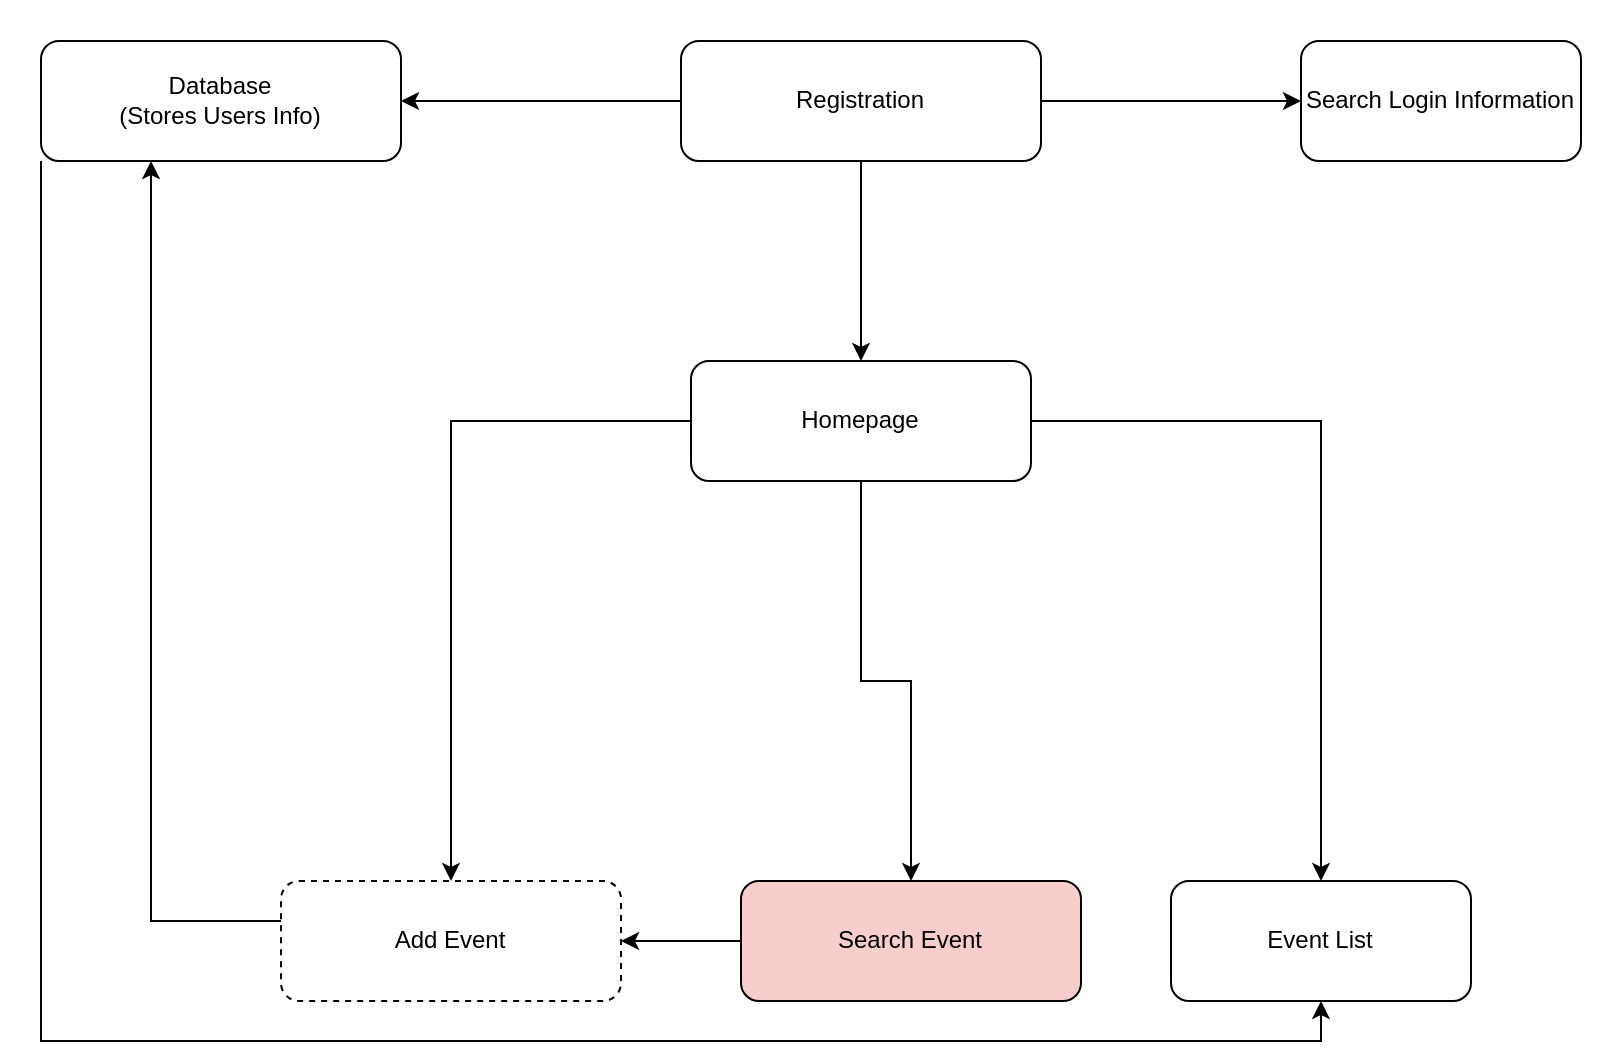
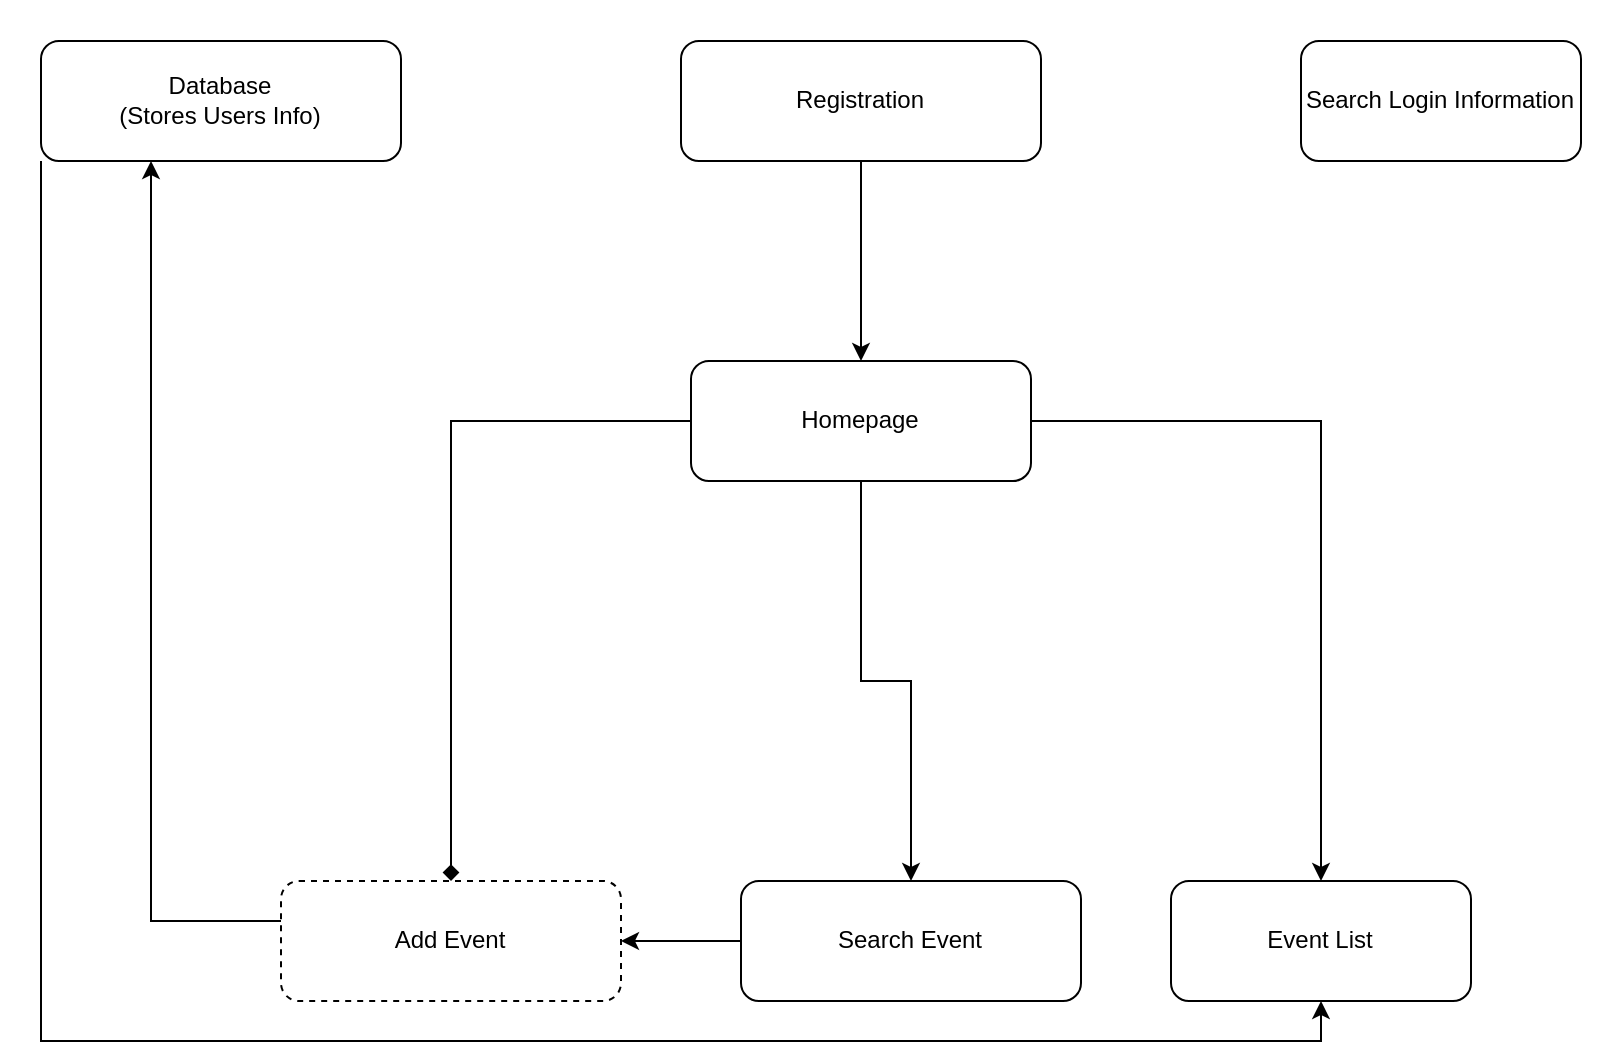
(548, 101) -> none
(1164, 101) -> none
(451, 866) -> (451, 865)
(911, 941) -> (911, 941)
